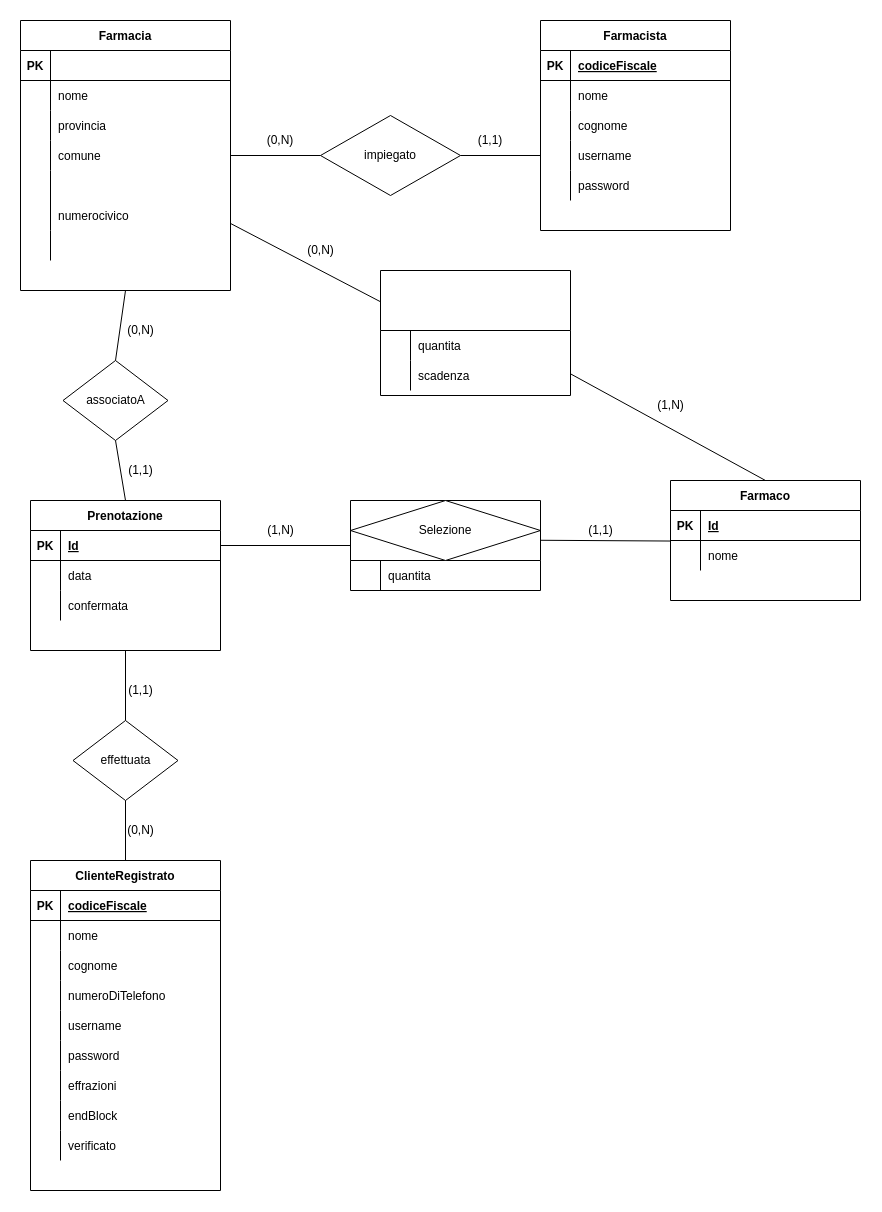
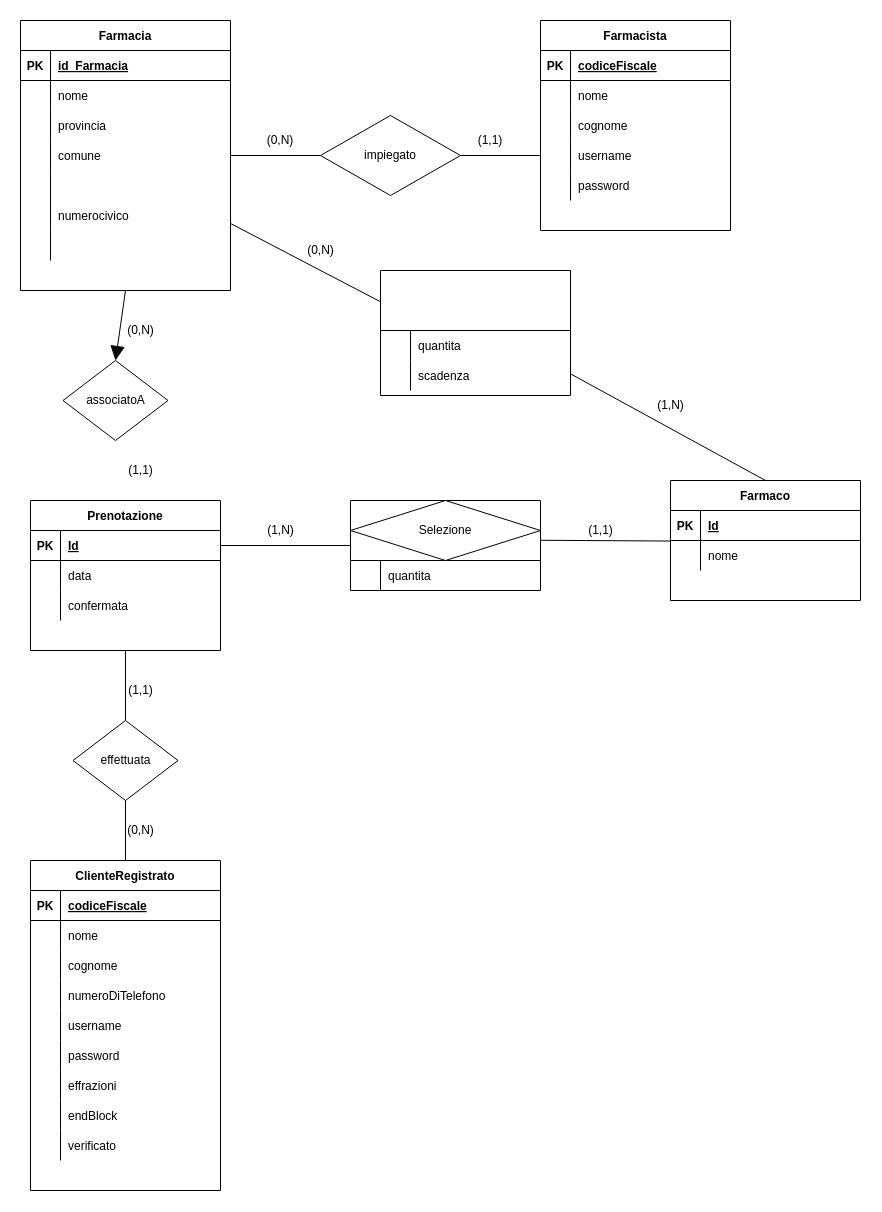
none -> (141, 66)
(117, 352) -> (118, 345)
(121, 471) -> none
